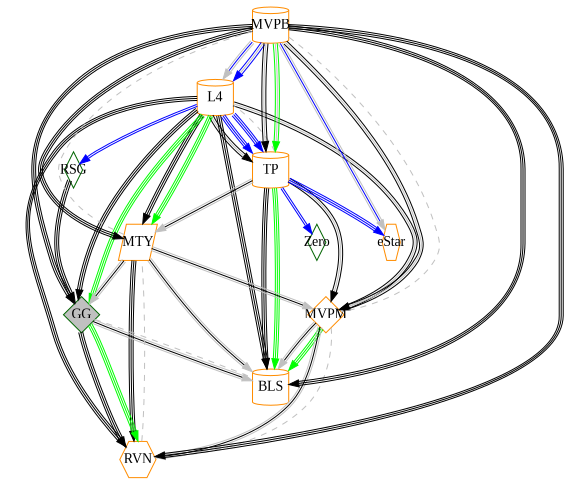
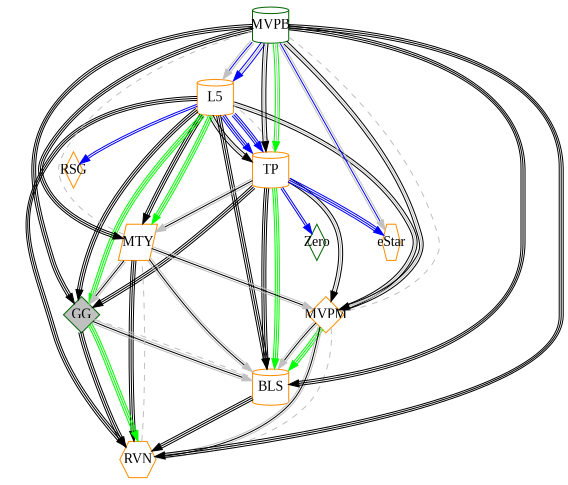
(271, 25) -> (271, 25)
(215, 98) -> (215, 98)
(74, 170) -> (74, 170)
(57, 237) -> (181, 249)
none -> (207, 422)
